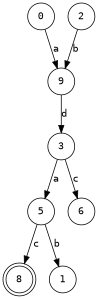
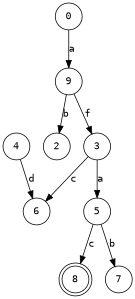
(73, 45) -> (63, 110)
(65, 114) -> (88, 114)
none -> (16, 146)
(63, 279) -> (119, 279)
